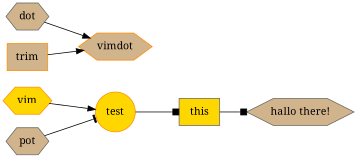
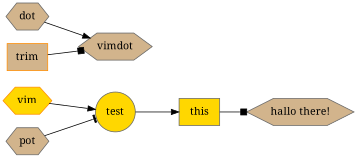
(115, 47) -> (115, 47)
(62, 53) -> (62, 53)
(115, 112) -> (115, 112)
(153, 112) -> (153, 112)
